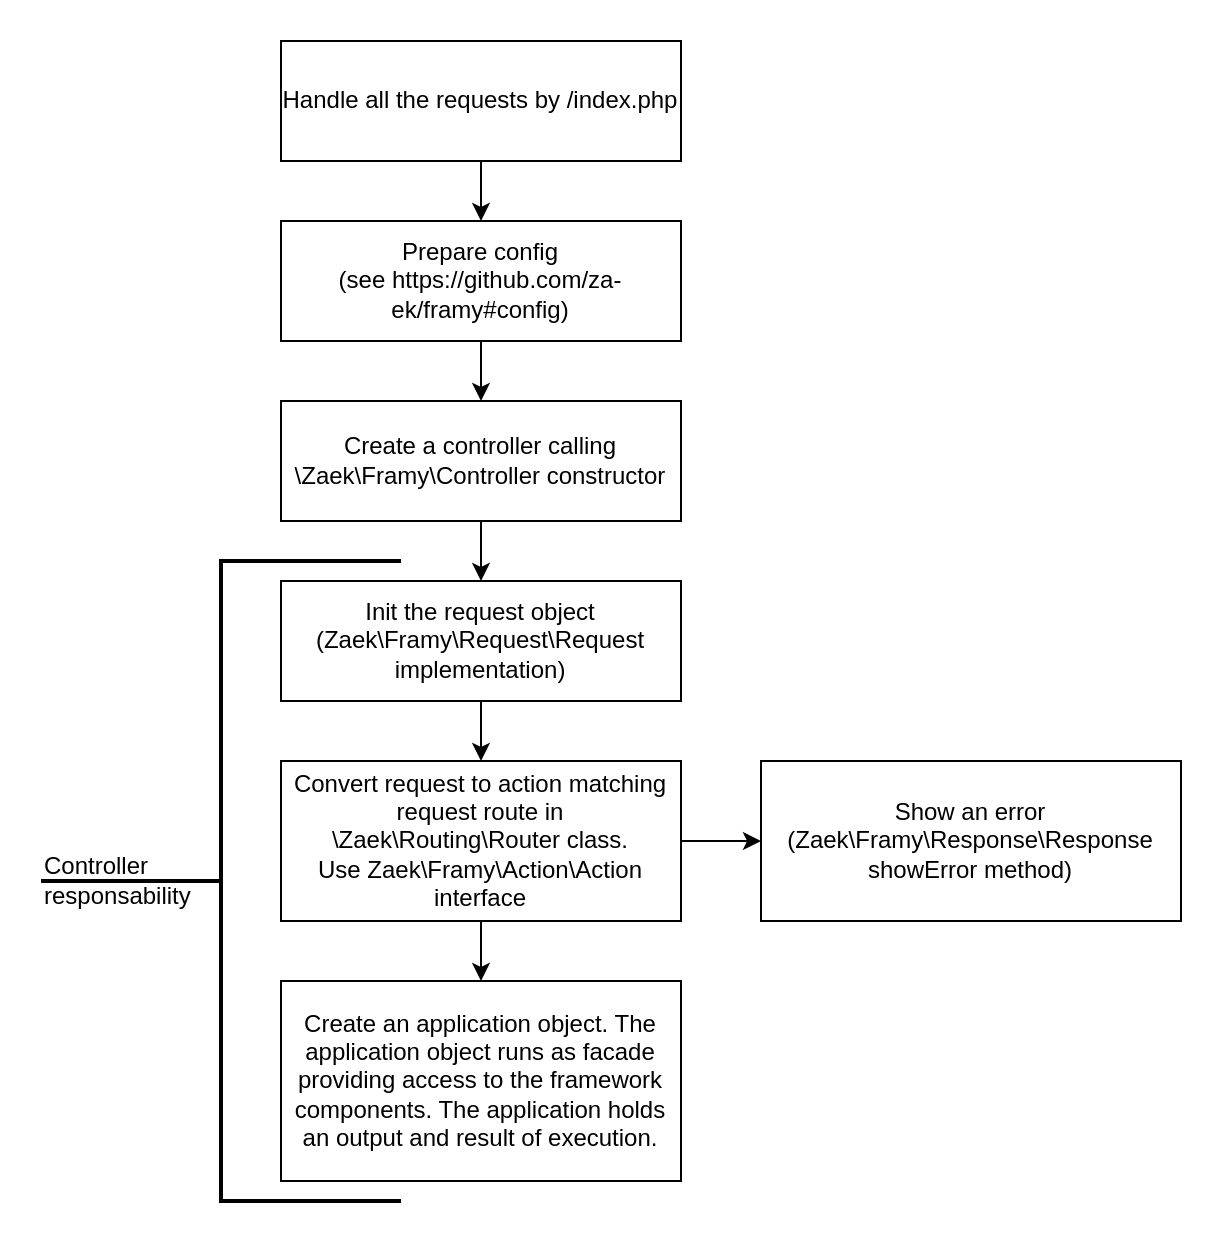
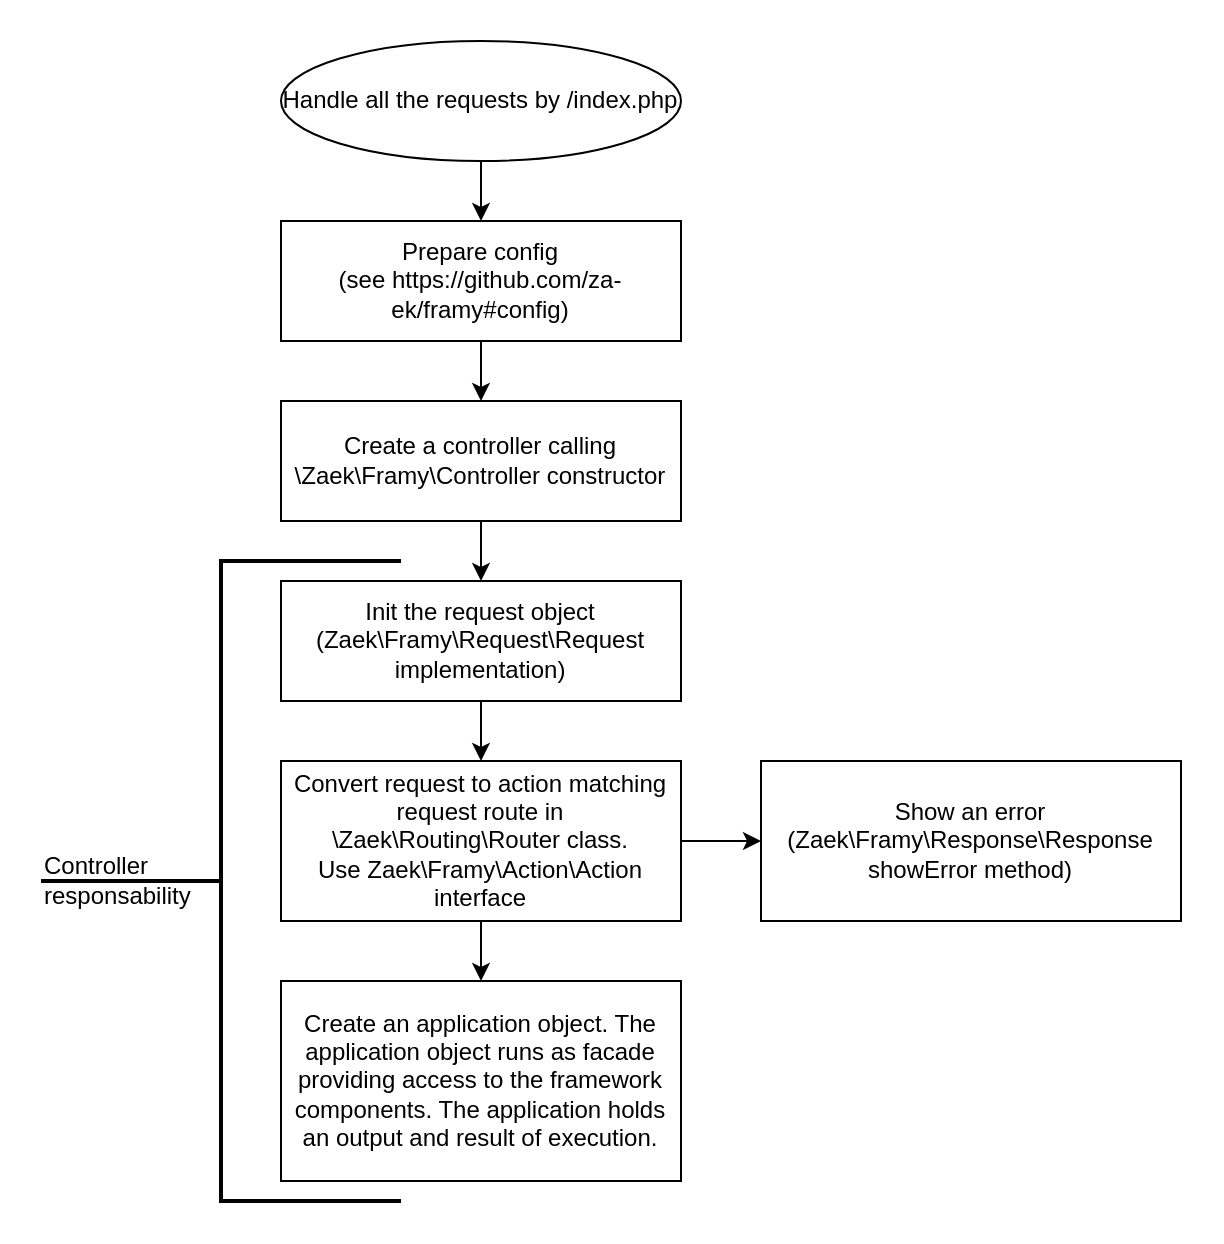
(481, 101) -> (481, 101)
